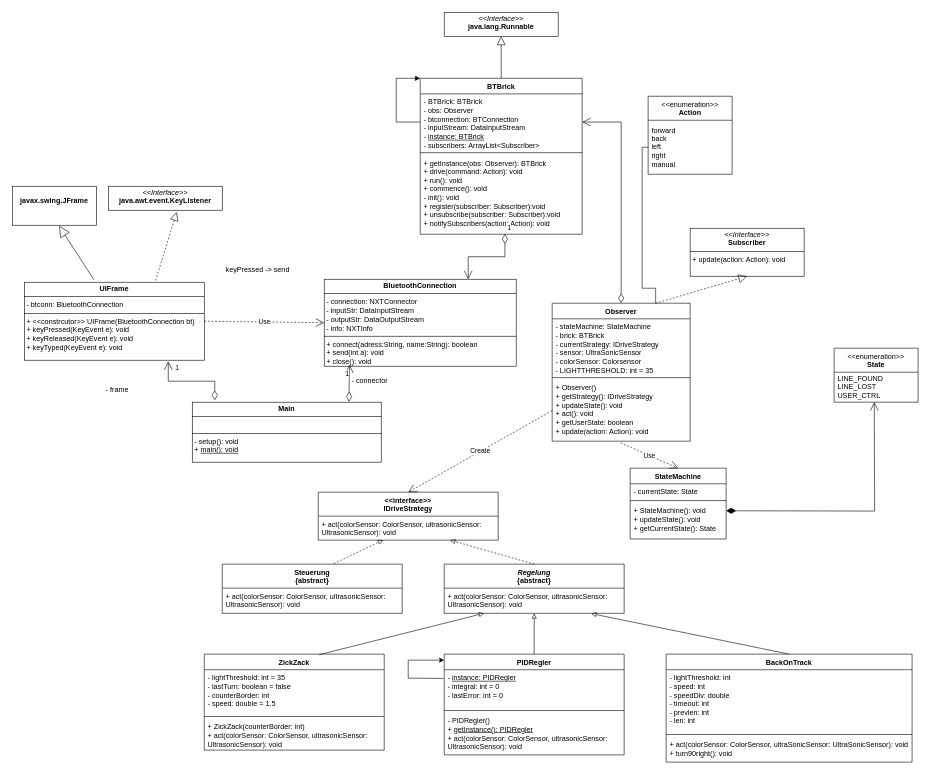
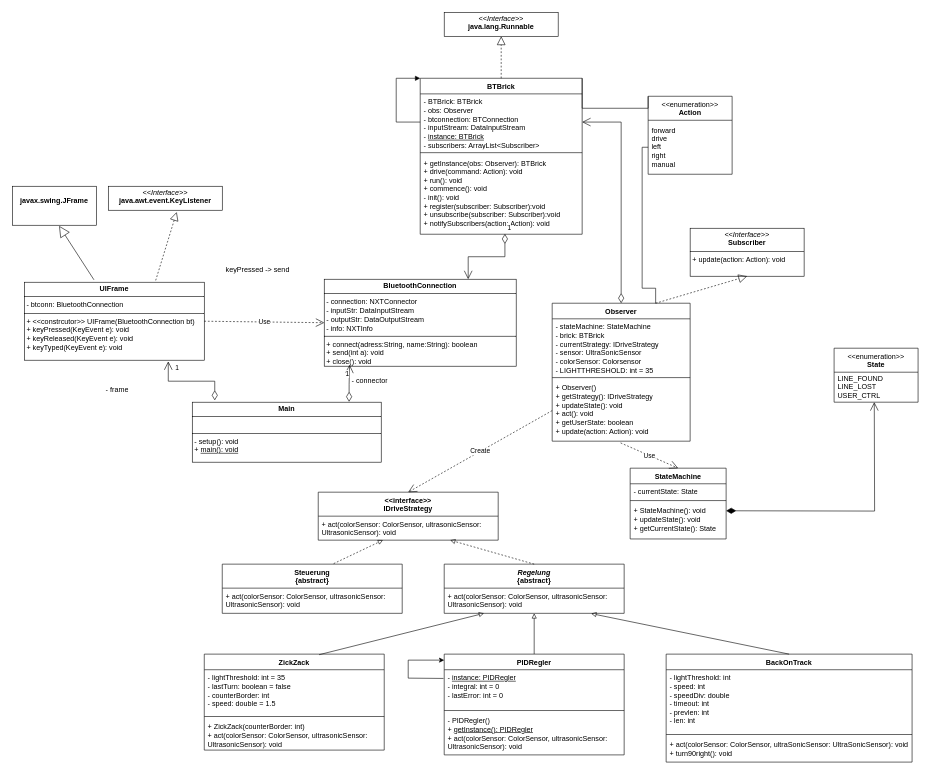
(501, 61) -> (501, 61)
none -> (622, 108)
(666, 147) -> (666, 147)
